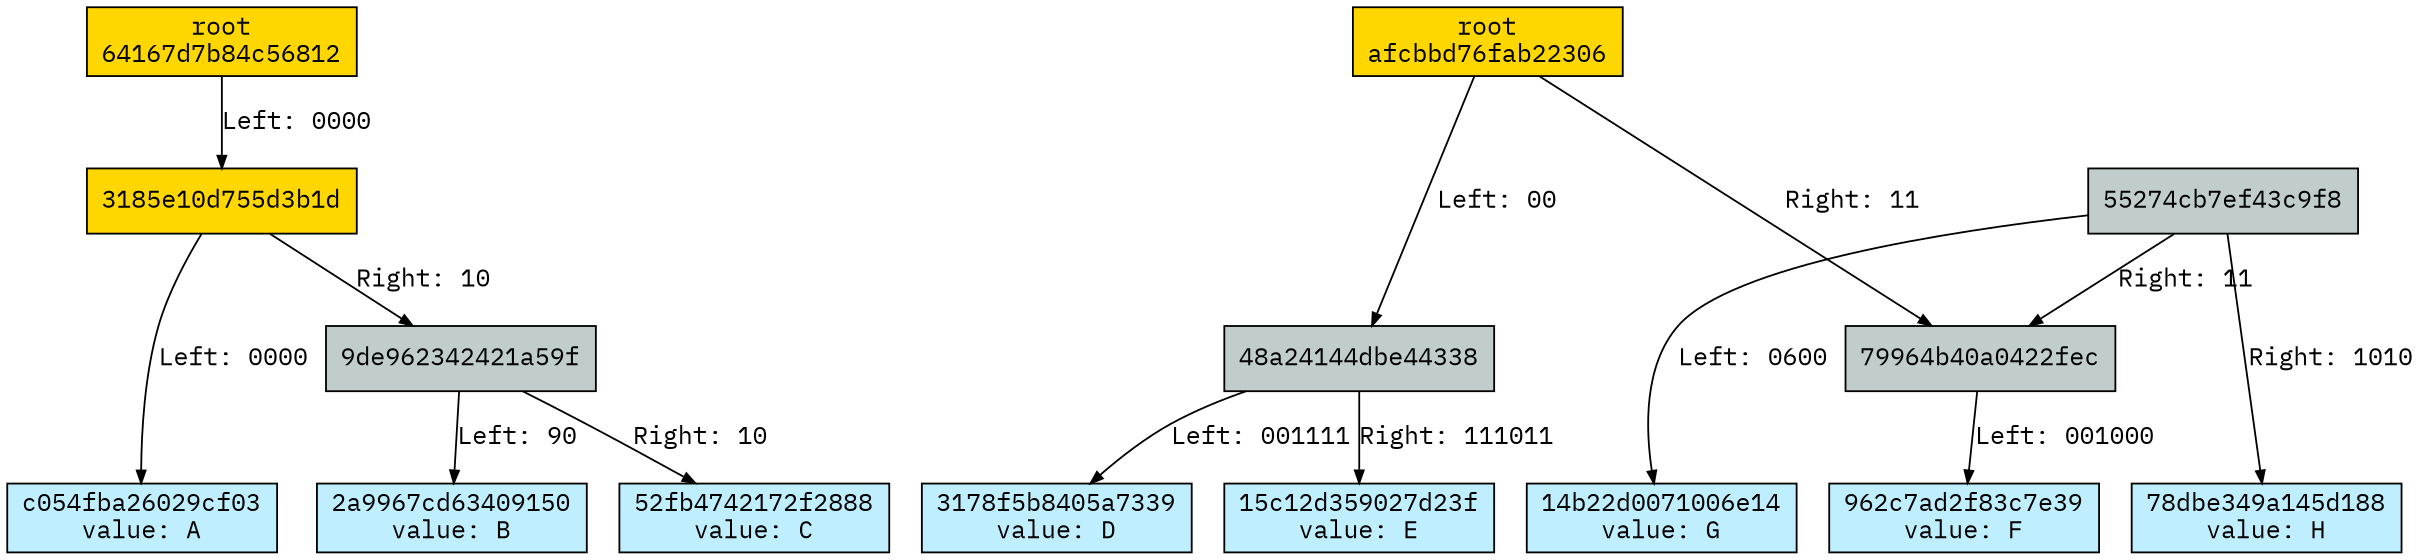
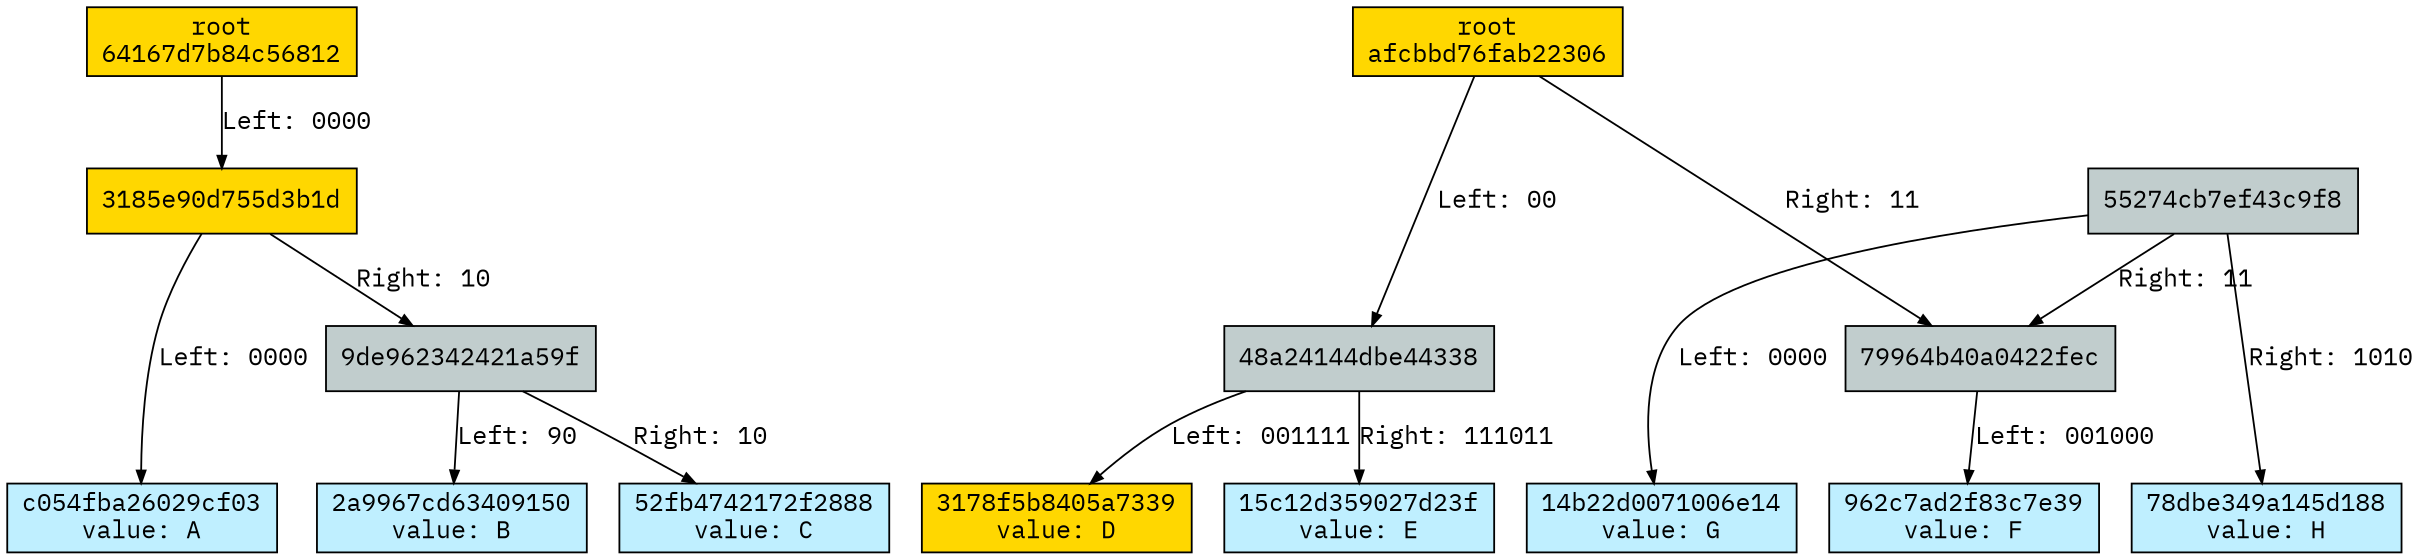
(222, 201) -> (222, 201)
(1753, 359) -> (1753, 359)
(1057, 518) -> (1057, 518)
